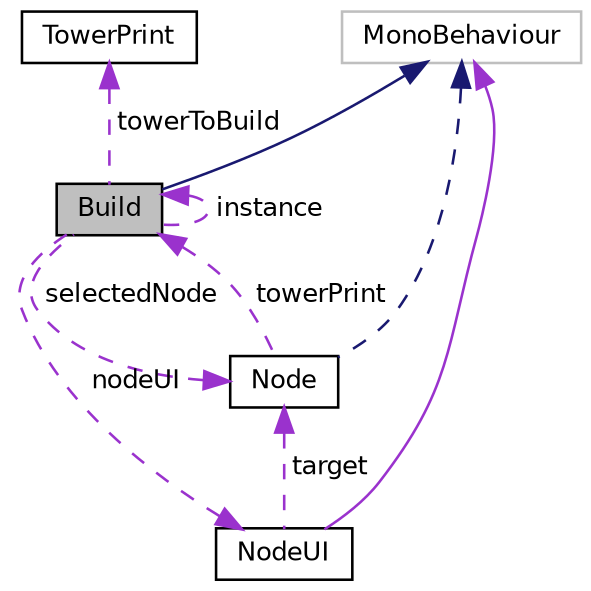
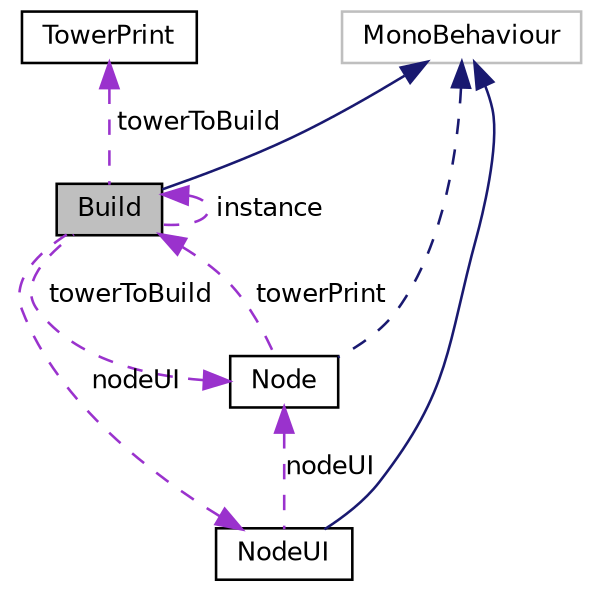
(127, 296) -> (127, 296)
(454, 327) -> (454, 327)
(327, 468) -> (327, 468)
